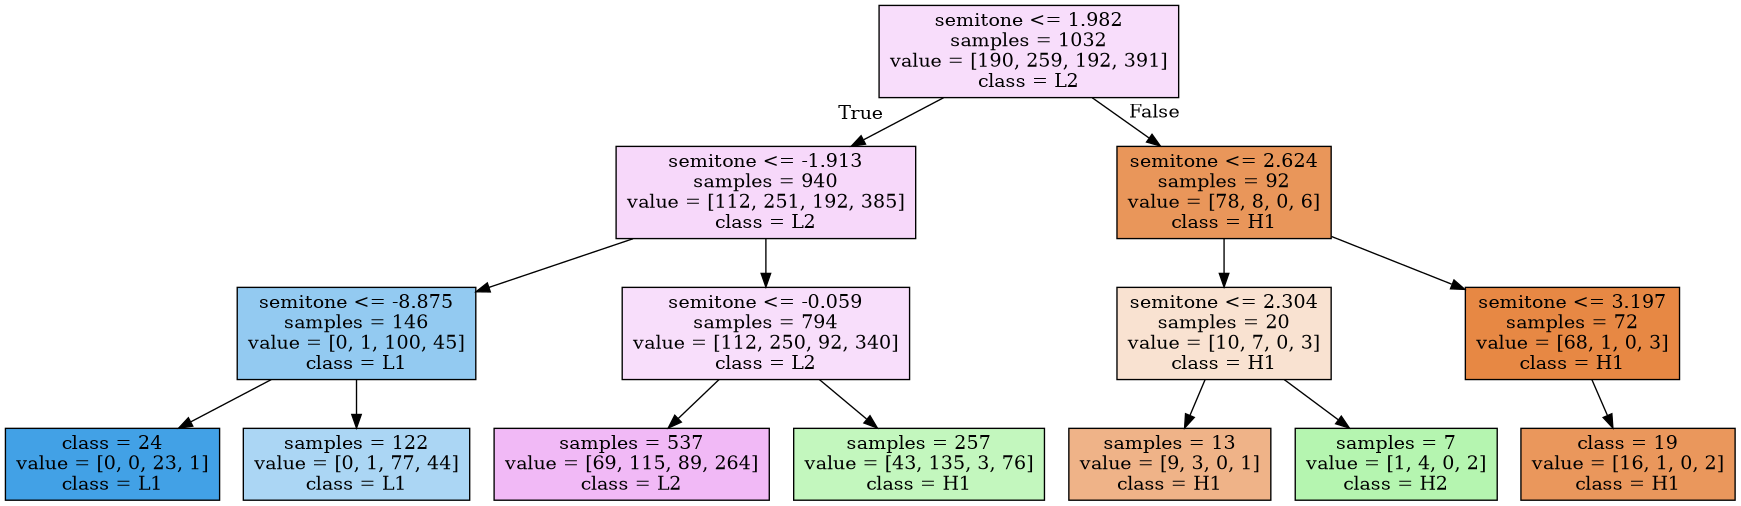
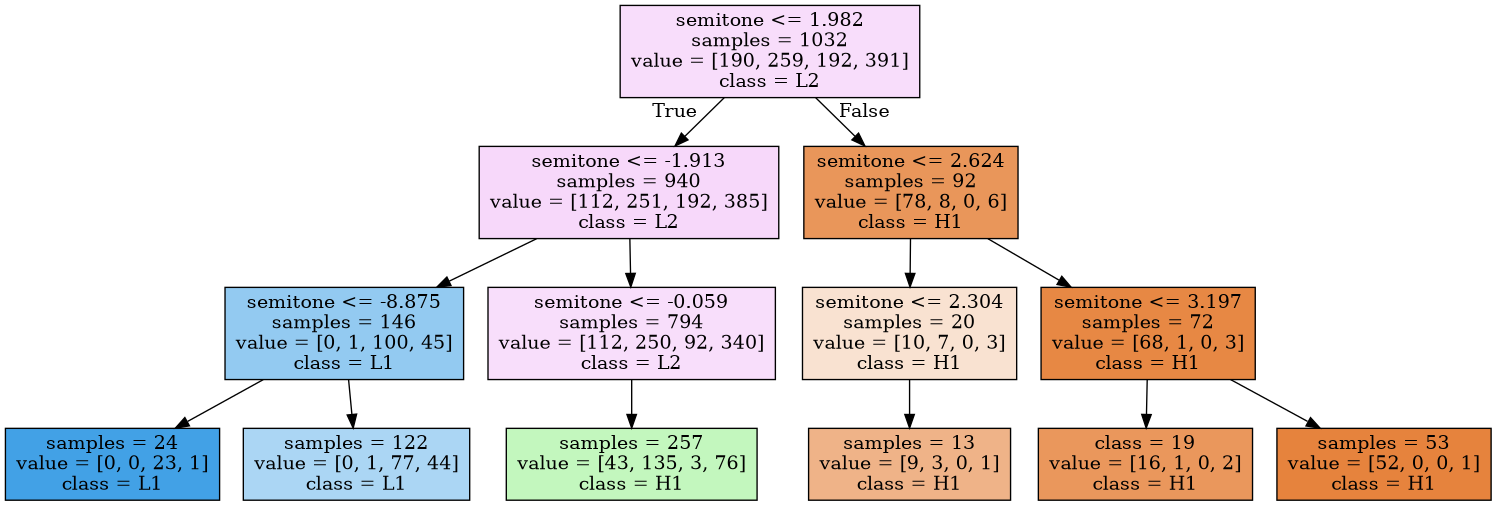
(113, 464) -> (113, 464)
(632, 464) -> none
none -> (1384, 464)
(1396, 464) -> none
